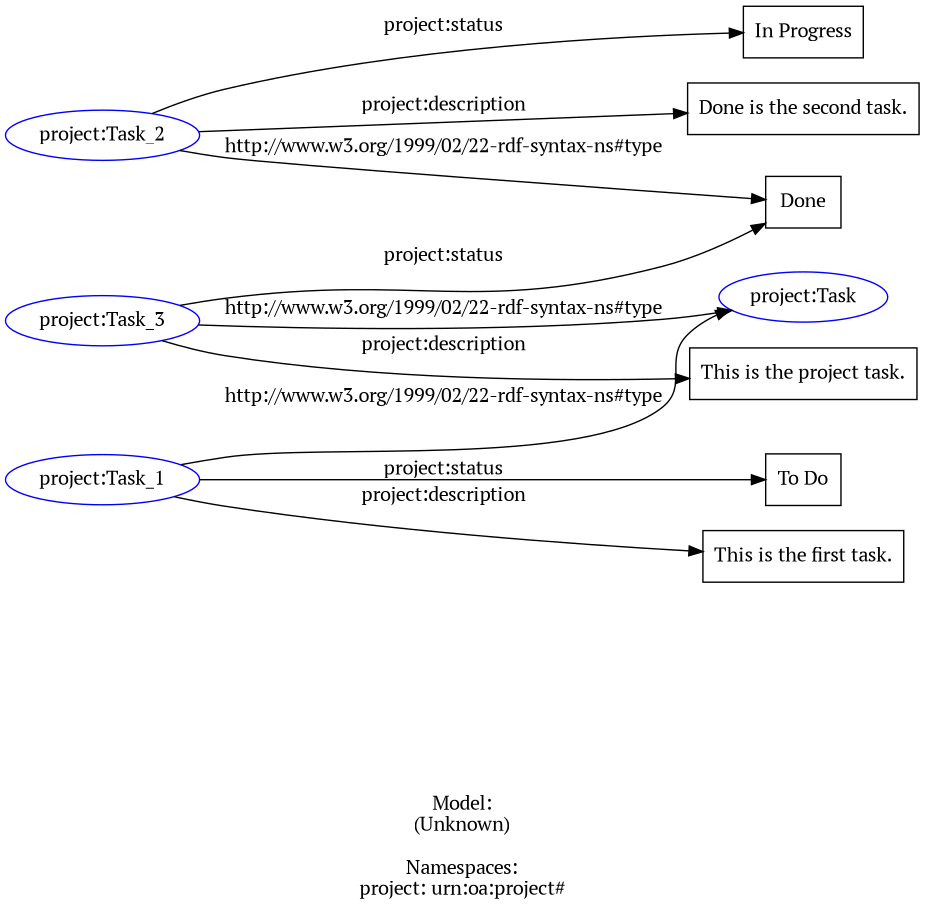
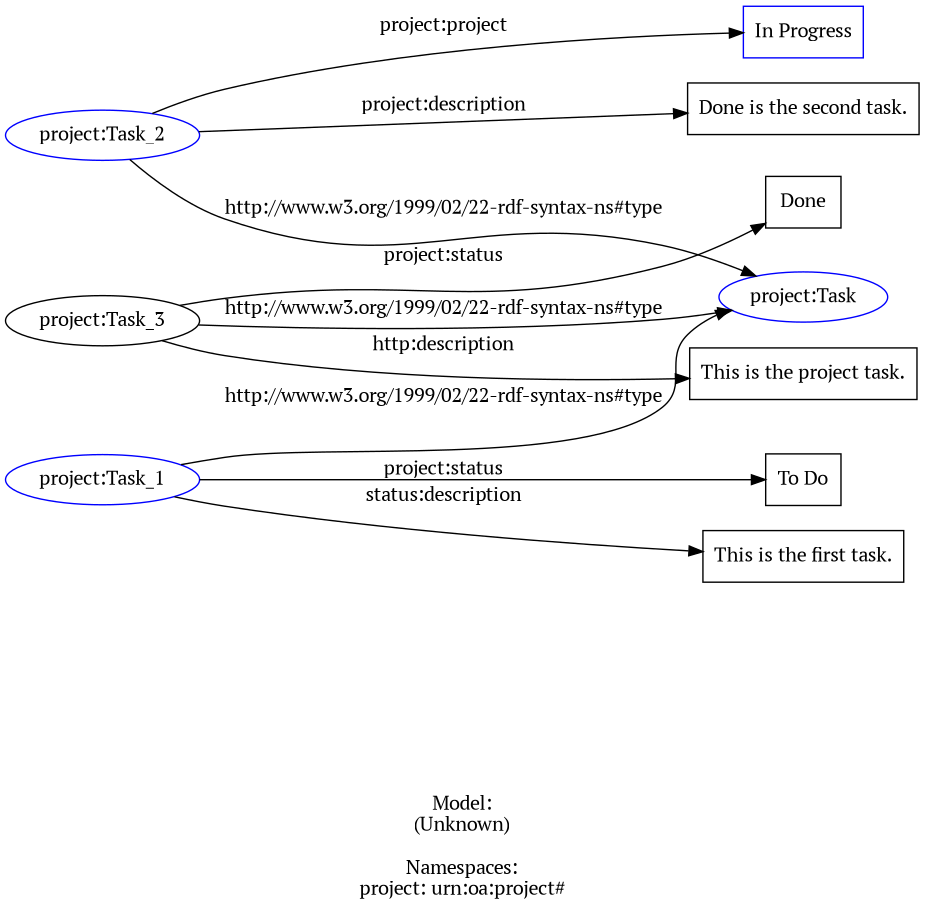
(444, 26) -> (444, 26)
(803, 32) -> (803, 32)
(465, 178) -> (429, 242)
(103, 321) -> (103, 321)
(444, 345) -> (444, 345)
(444, 496) -> (444, 496)
